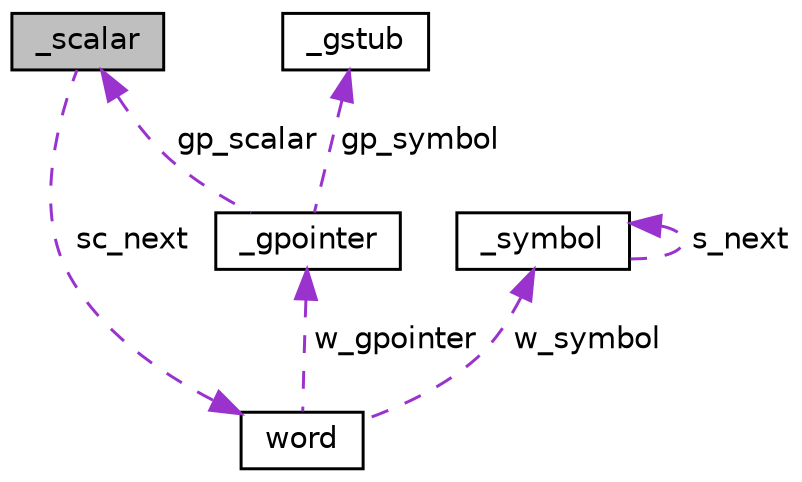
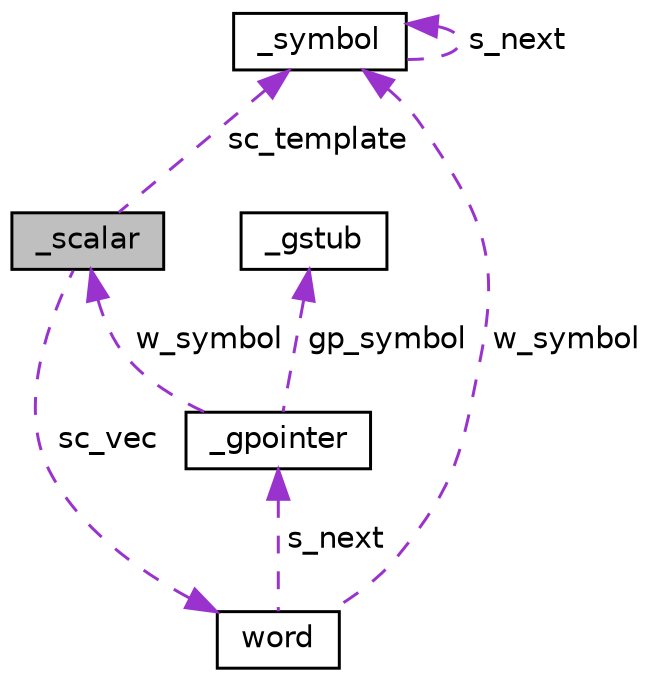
(243, 141) -> (205, 341)
none -> (192, 151)
(128, 241) -> (104, 441)
(391, 341) -> (332, 540)
